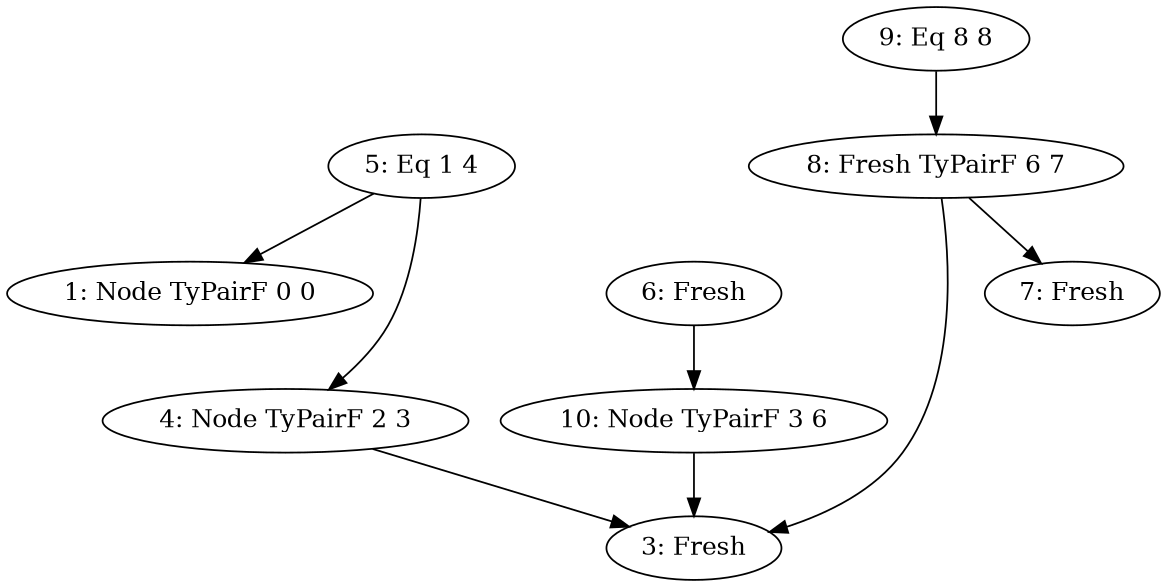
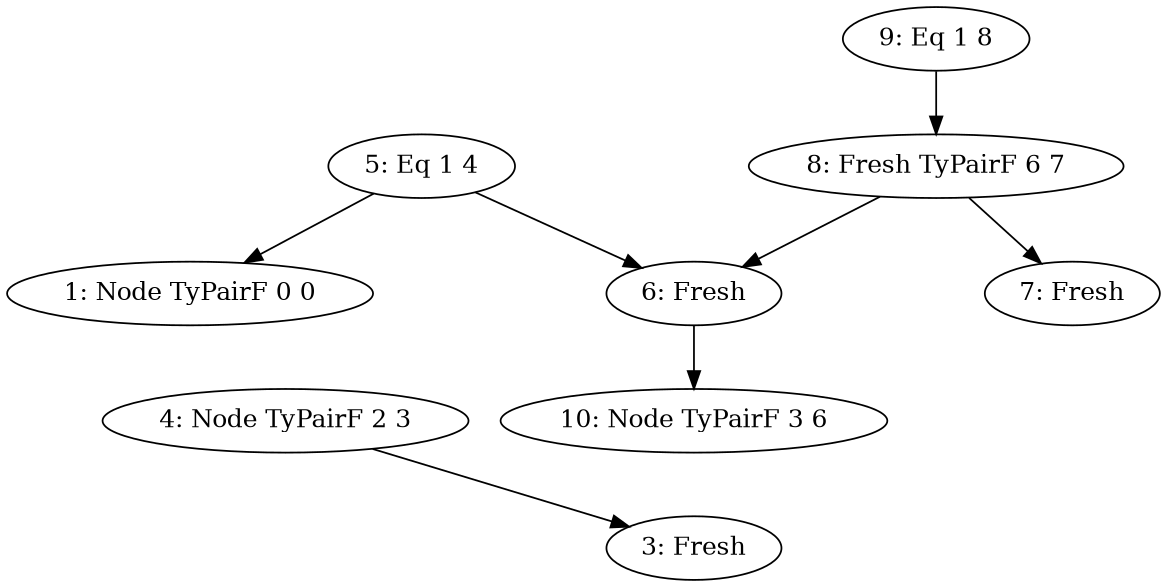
(936, 39) -> (936, 39)
(401, 297) -> (550, 226)
(930, 398) -> (819, 228)
(694, 476) -> none
